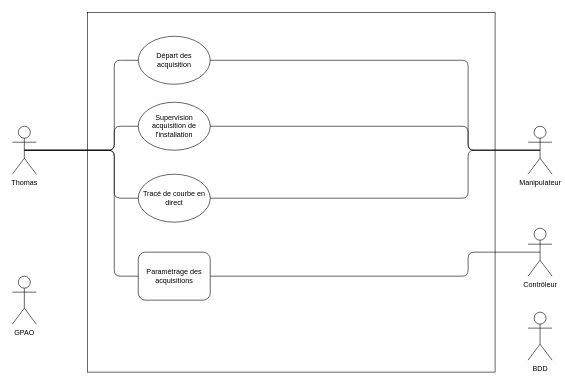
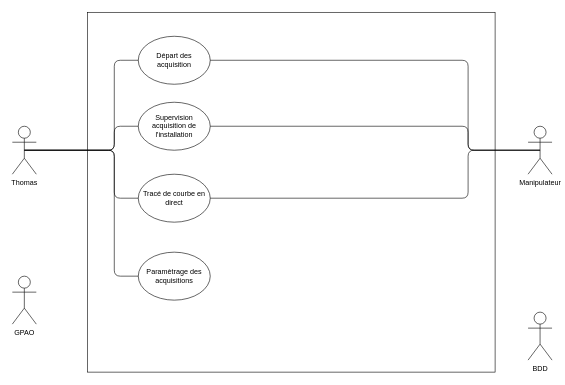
(540, 252) -> none
(174, 276) -> (174, 276)
(384, 276) -> none
